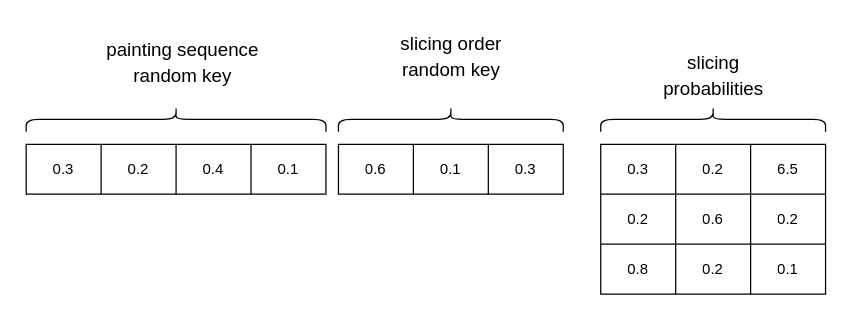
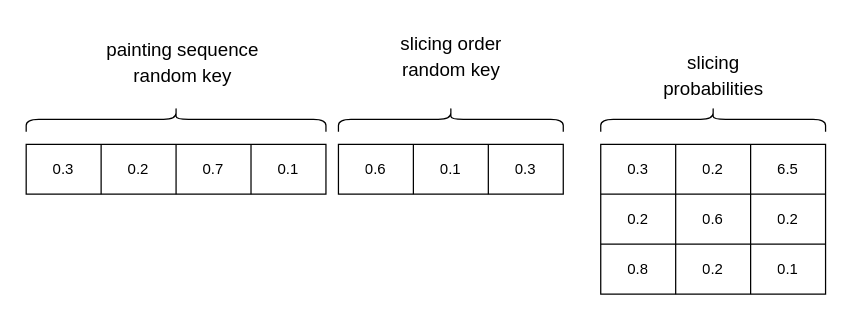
(213, 169) -> (213, 169)
